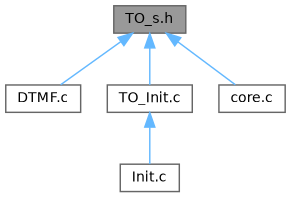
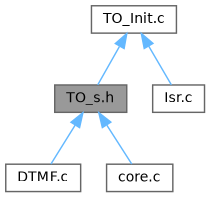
(150, 66) -> (109, 66)
(150, 178) -> (179, 99)
